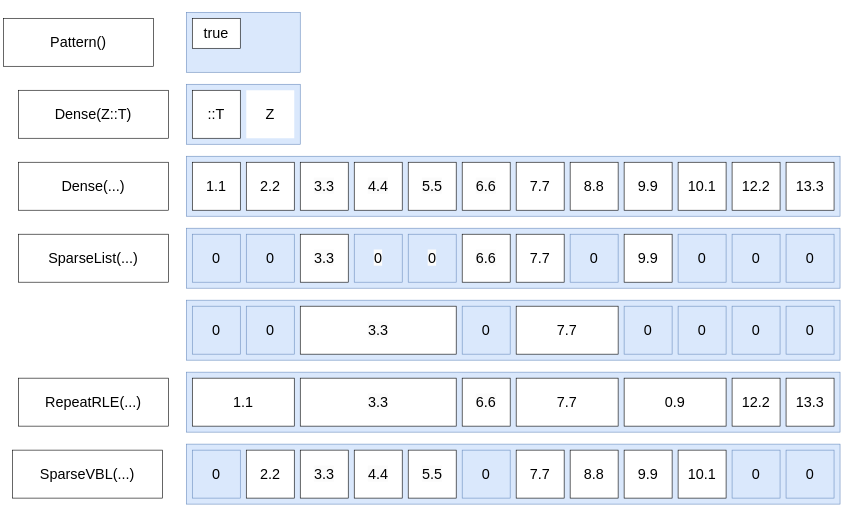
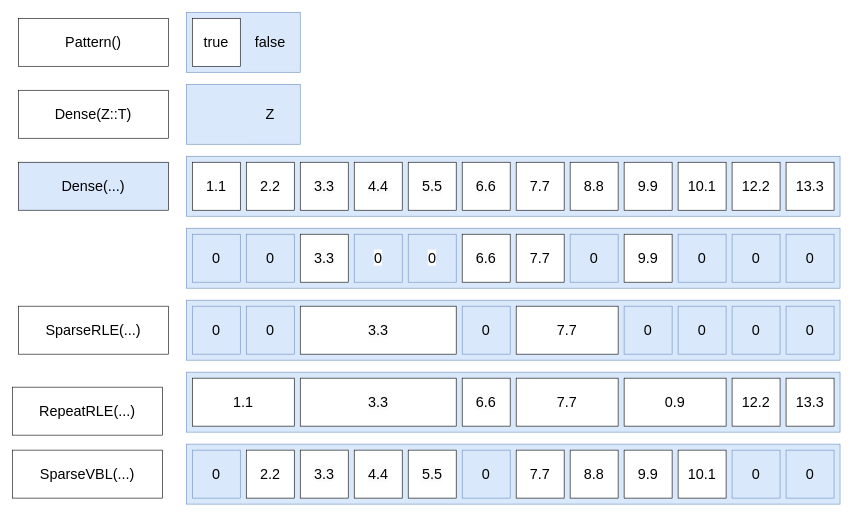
(216, 33) -> (216, 42)
(78, 42) -> (93, 42)
none -> (270, 42)
(216, 114) -> none
(270, 114) -> (270, 114)
(93, 186) -> (93, 186)
(93, 258) -> none
none -> (93, 330)
(93, 402) -> (87, 411)
